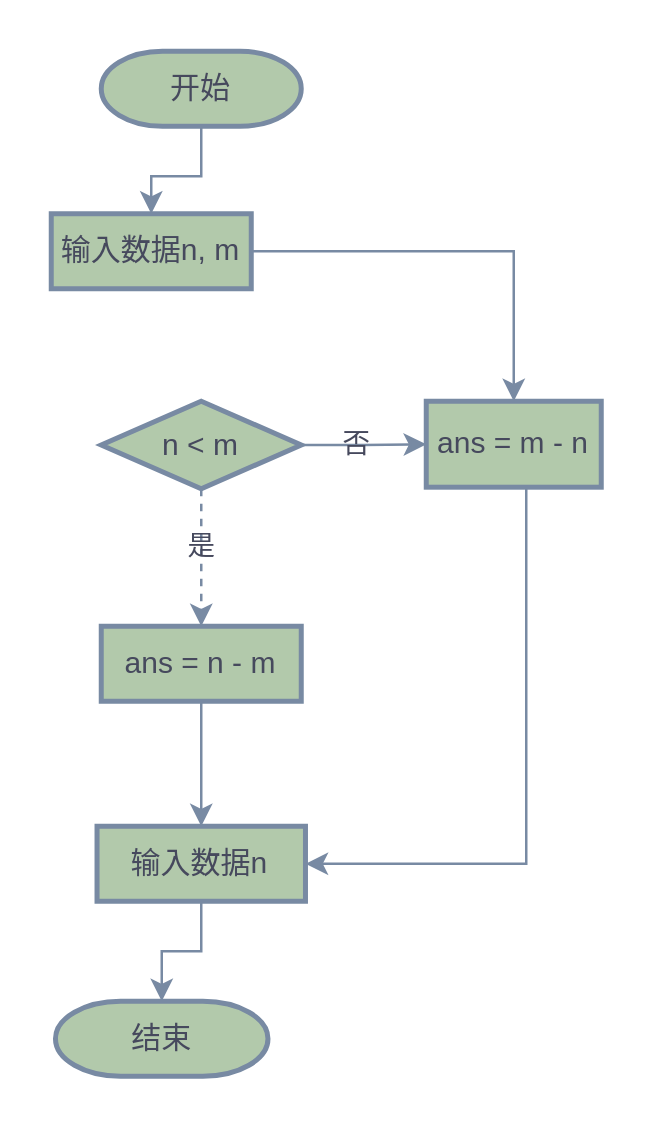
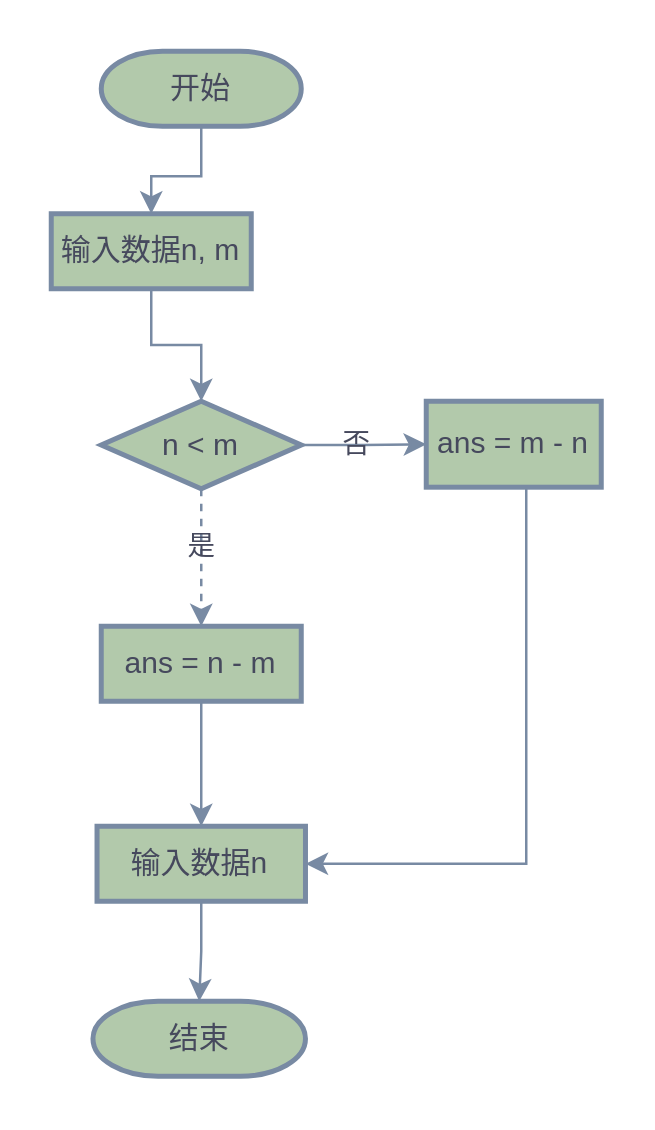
(450, 251) -> (168, 345)
(162, 1039) -> (199, 1039)
